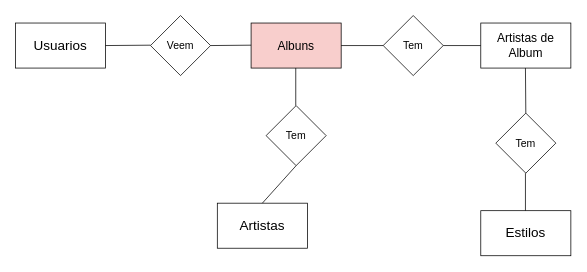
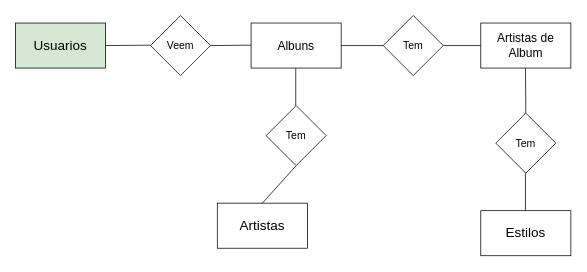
(60, 45) -> (60, 45)
(296, 45) -> (296, 45)
